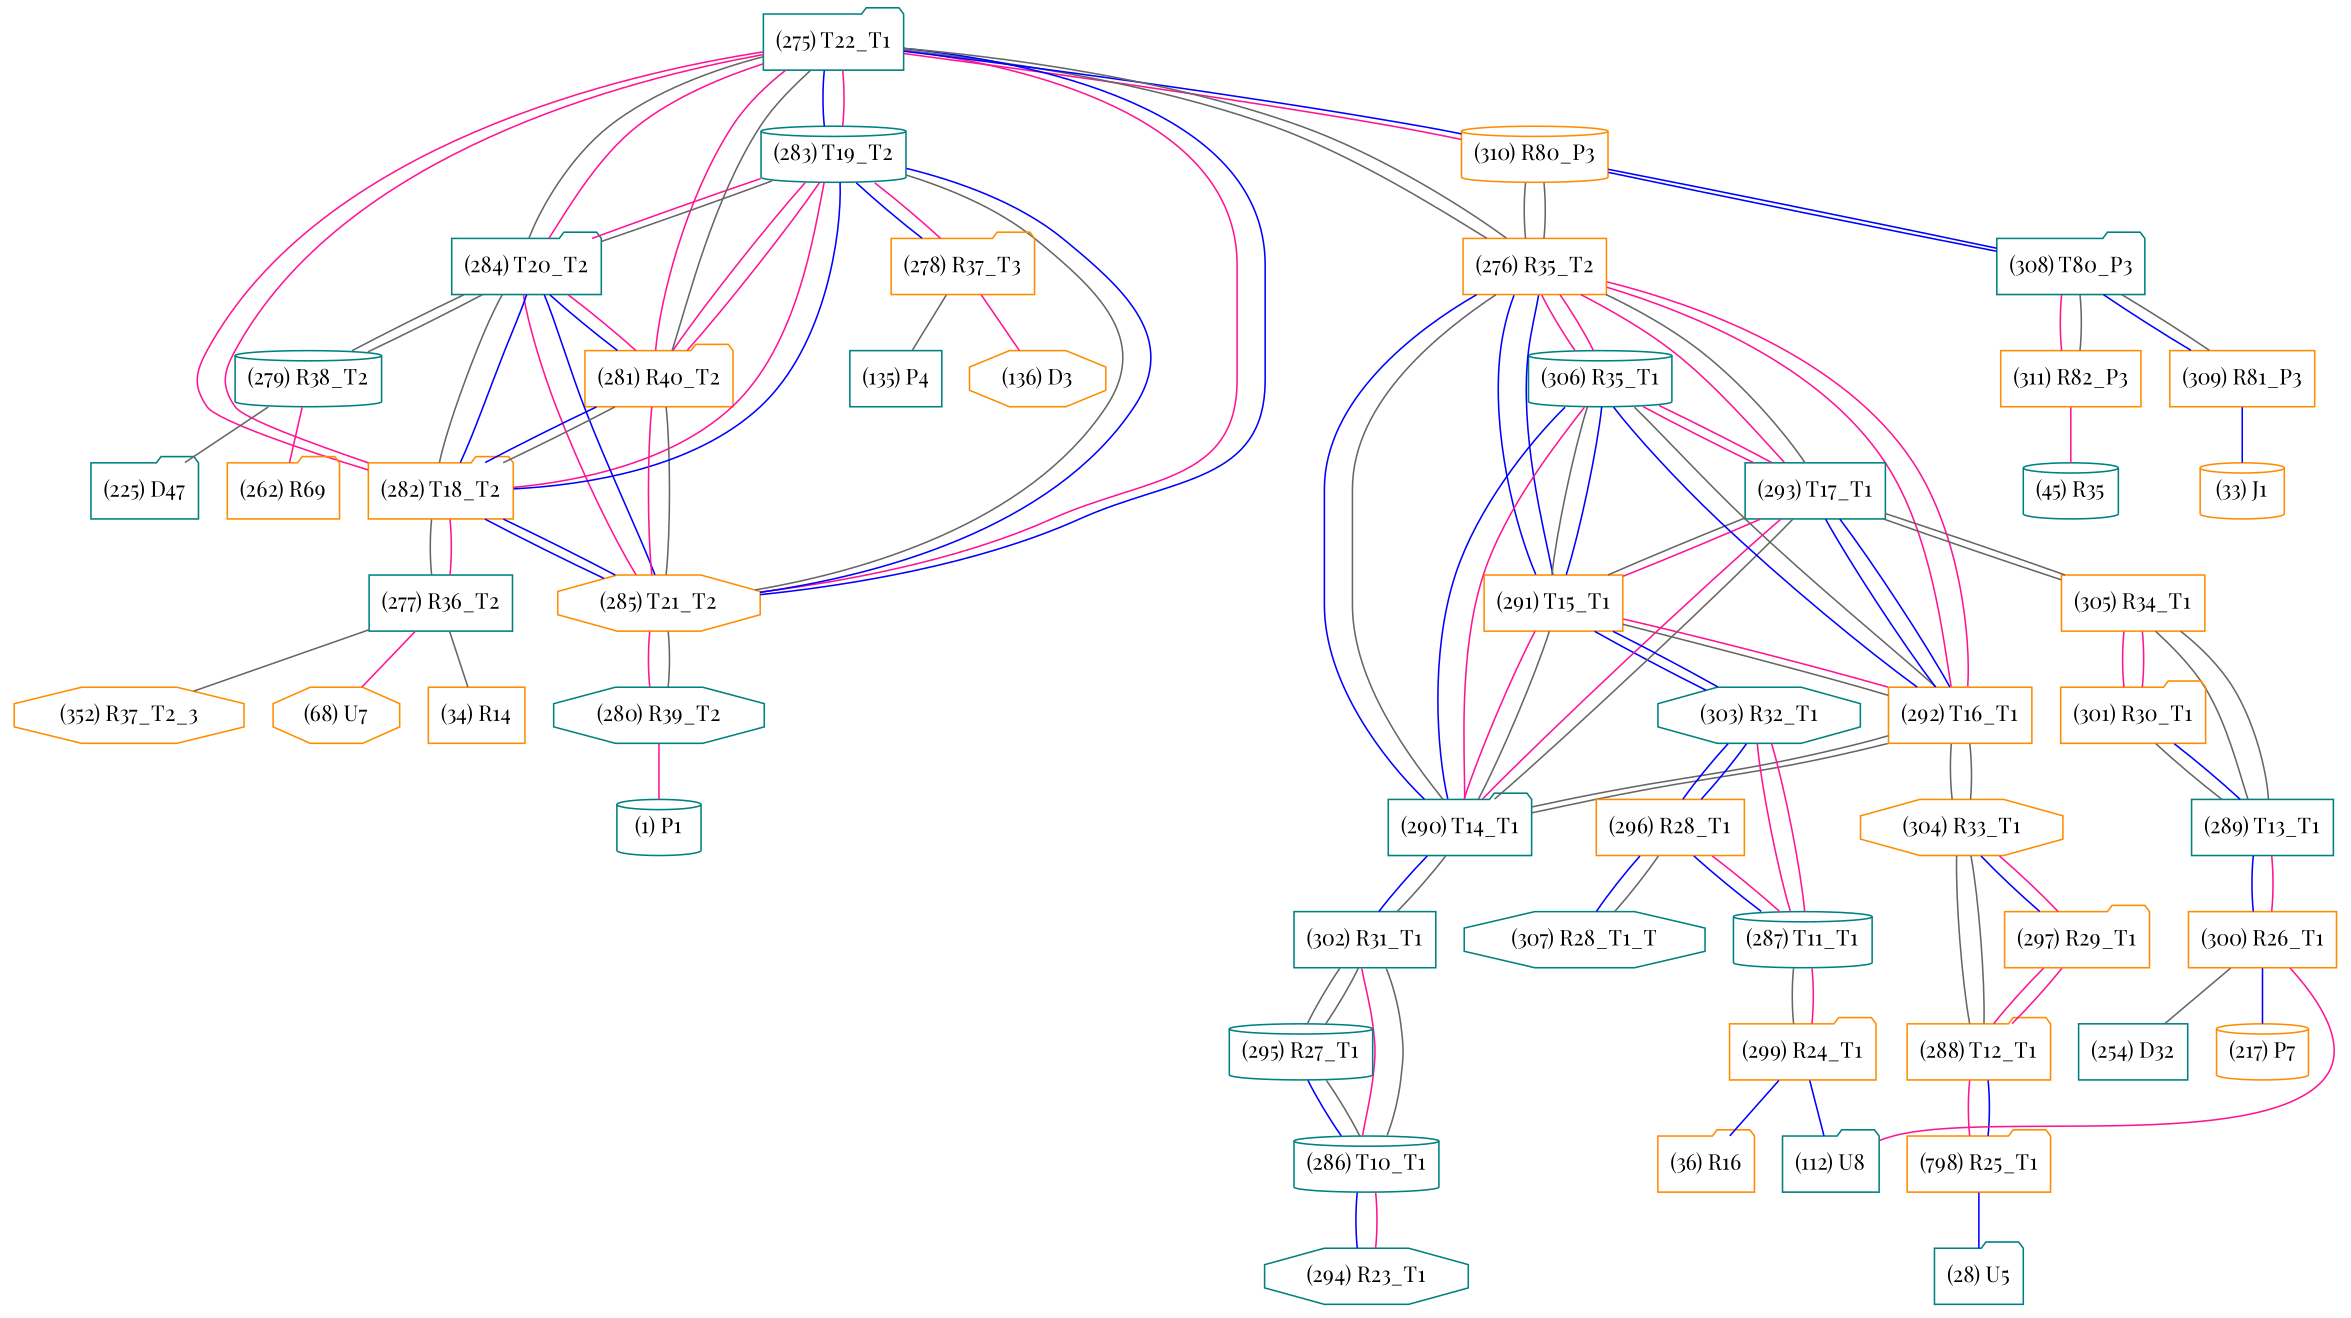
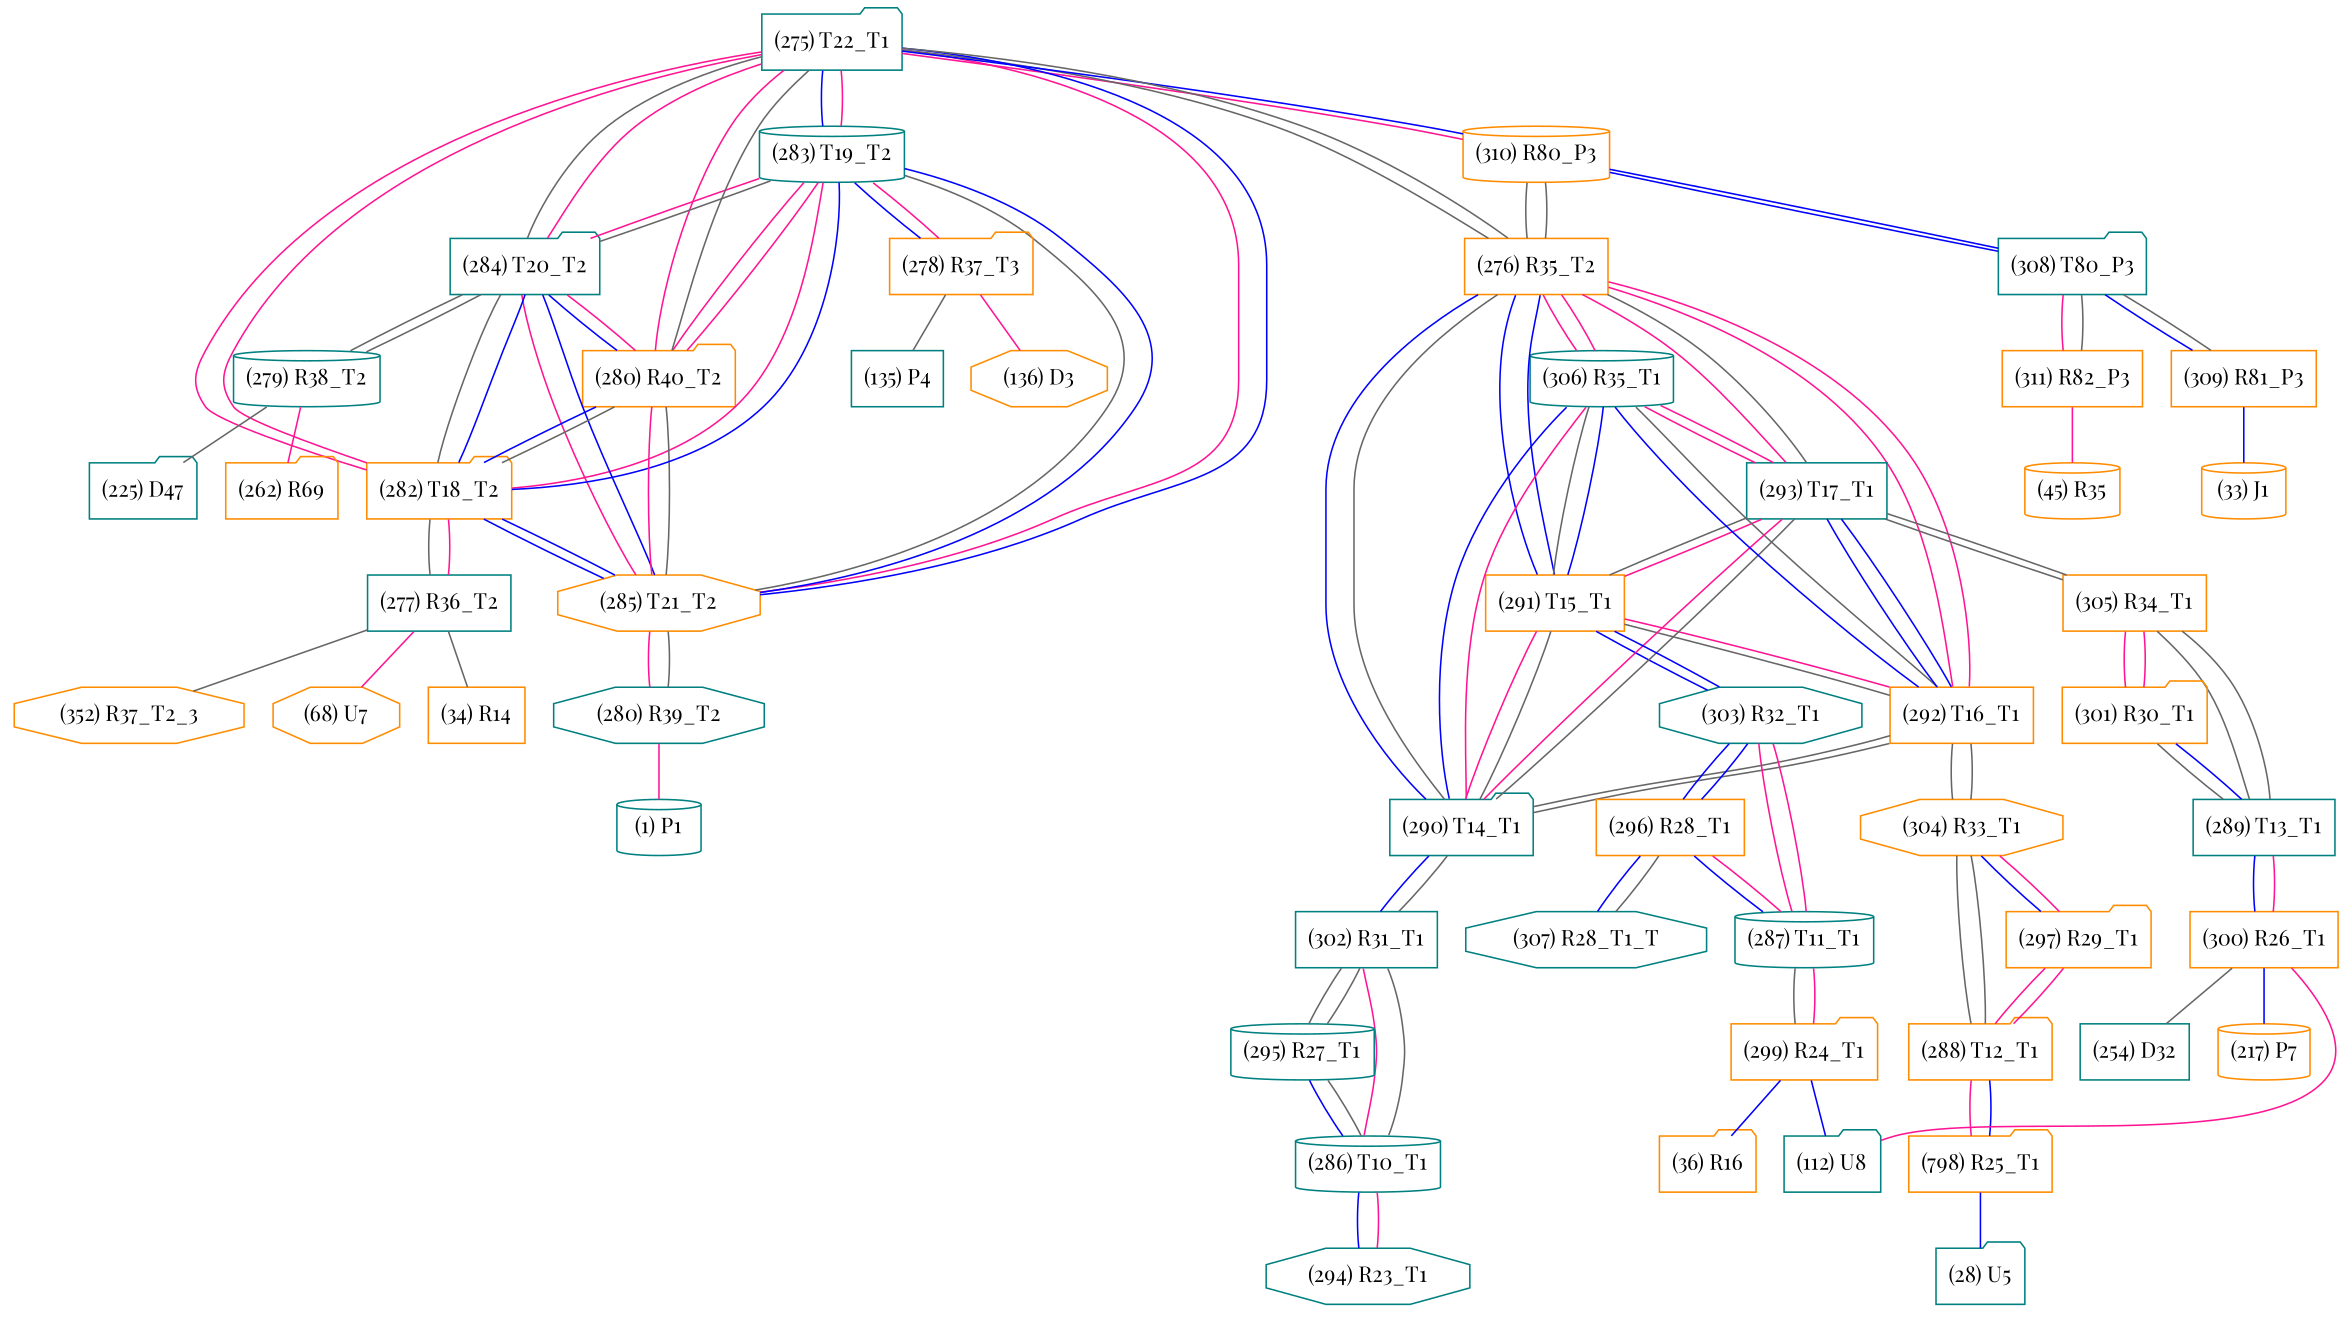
(659, 379) -> (659, 379)
(2071, 491) -> (2072, 491)
